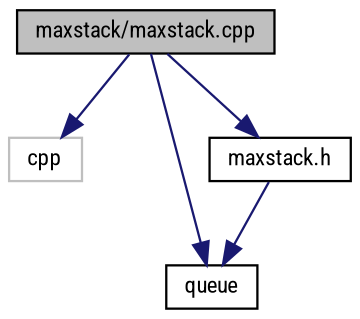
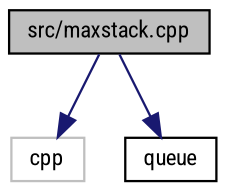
(146, 32) -> (109, 32)
(280, 159) -> none
